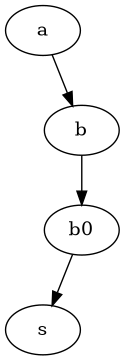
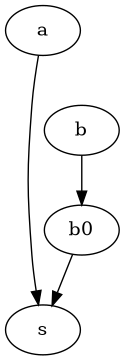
(60, 74) -> (28, 173)
